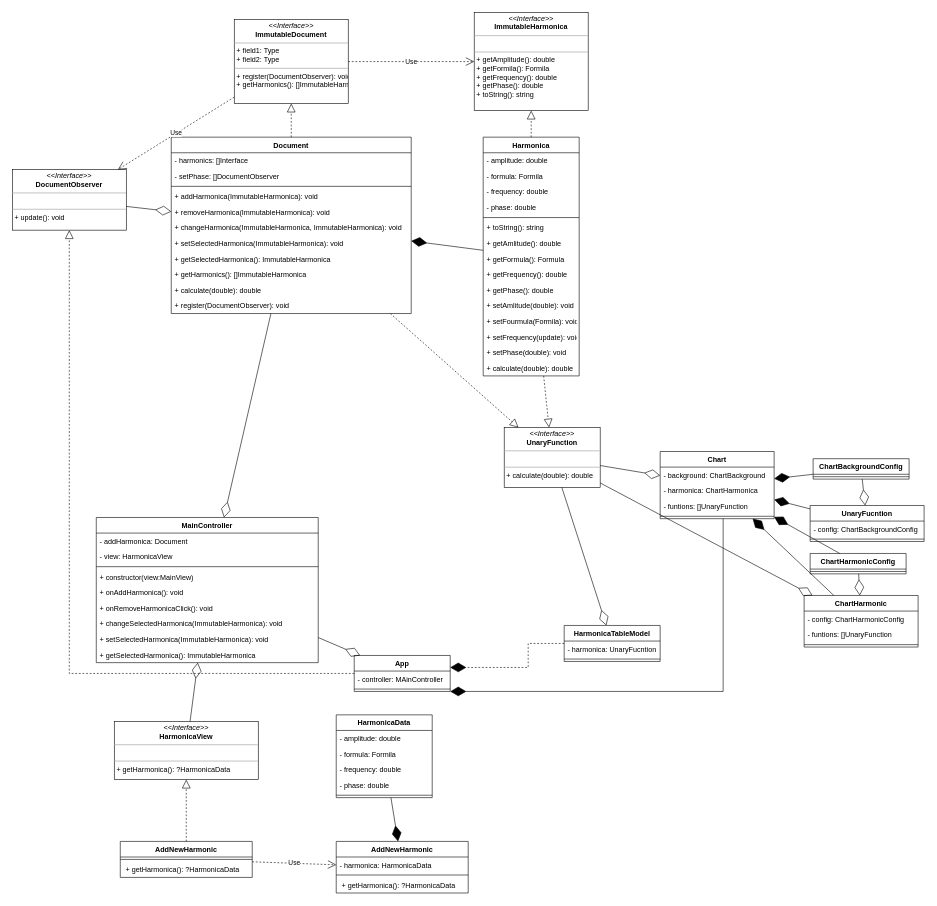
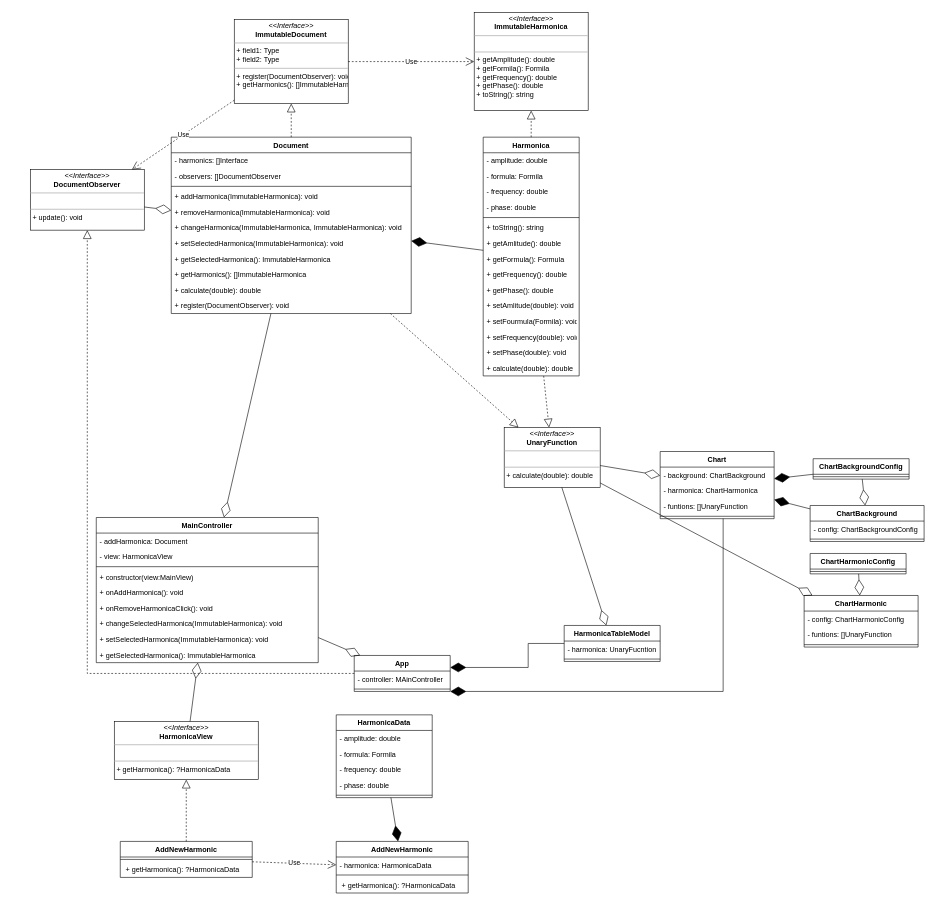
(232, 176) -> (234, 176)
(69, 200) -> (87, 200)
(539, 337) -> (538, 337)
(867, 514) -> (867, 514)
(799, 530) -> none
(770, 535) -> none
(526, 668) -> (526, 668)
